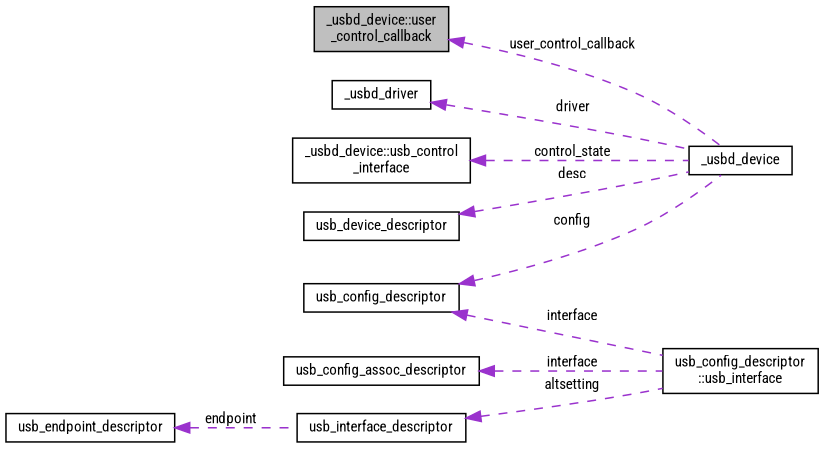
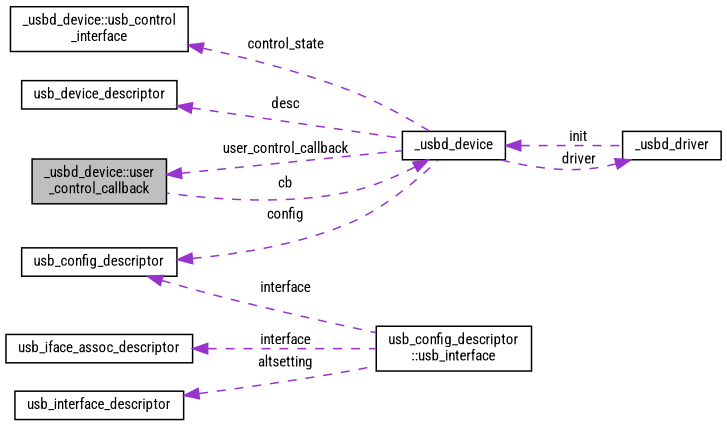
none -> (572, 146)
none -> (293, 199)
(381, 371) -> (99, 349)
(90, 428) -> none
